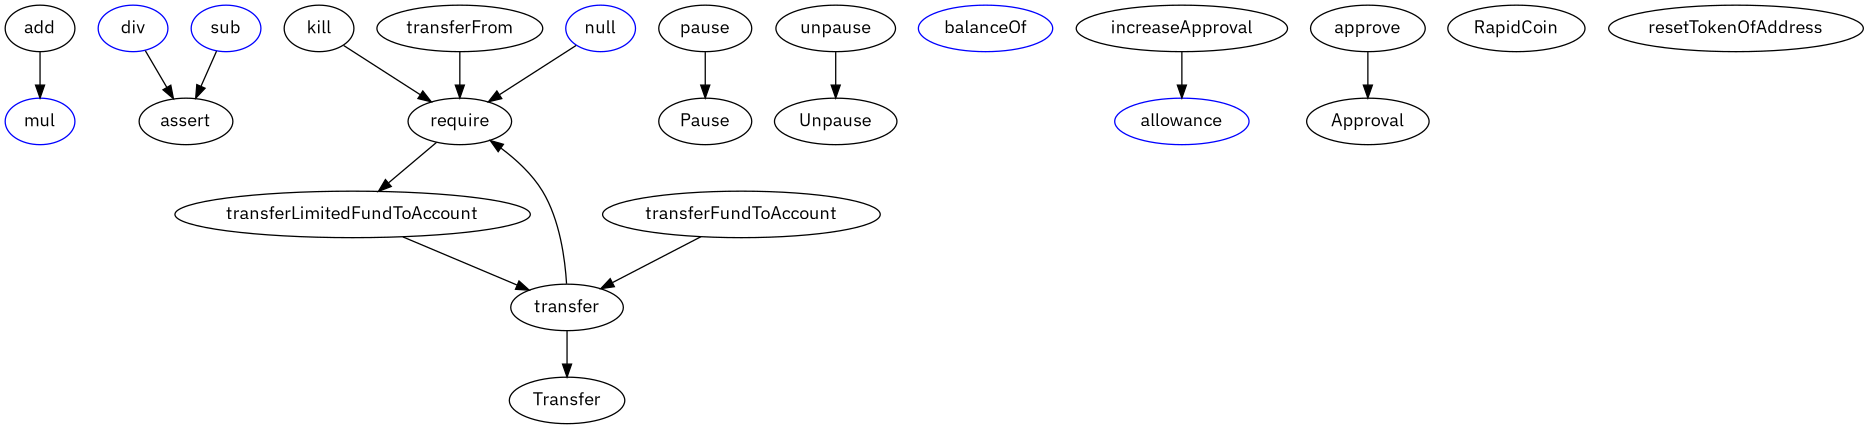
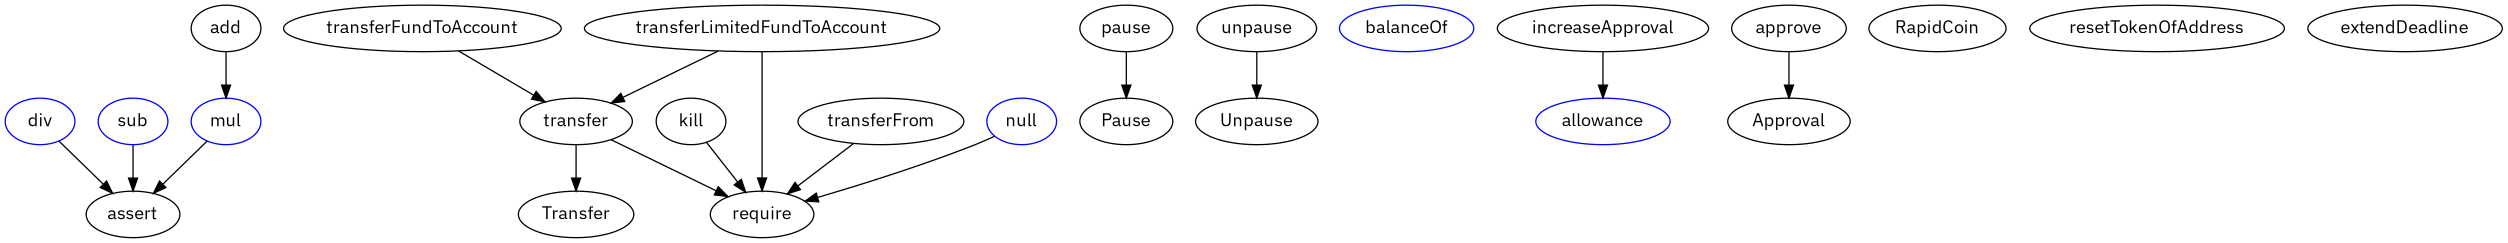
none -> (2405, 28)
none -> (185, 162)
(413, 163) -> (762, 115)
